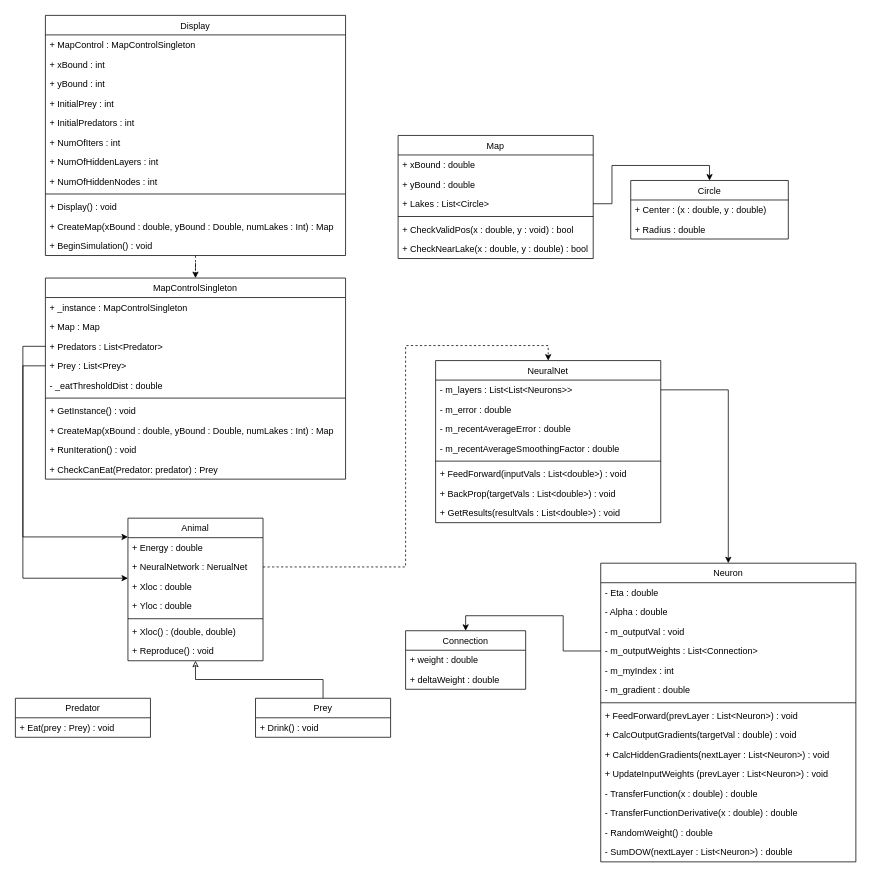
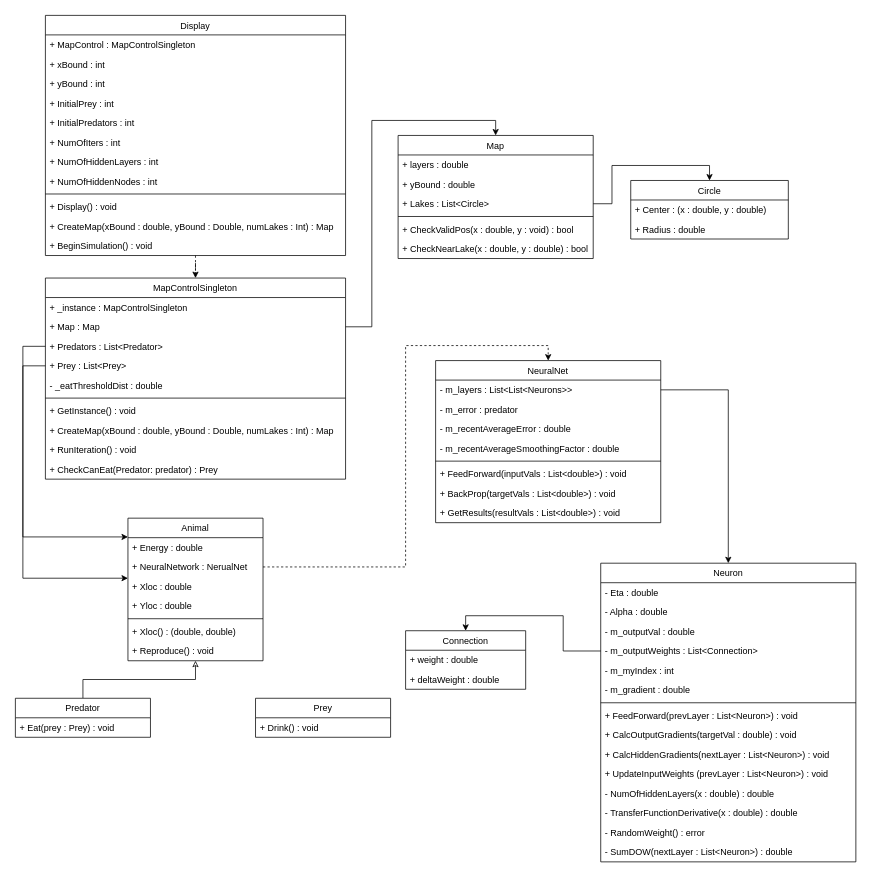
(439, 165) -> (438, 165)
none -> (372, 169)
(479, 410) -> (485, 410)
(648, 632) -> (653, 632)
none -> (129, 679)
(270, 679) -> none
(691, 794) -> (694, 794)
(660, 833) -> (659, 833)
